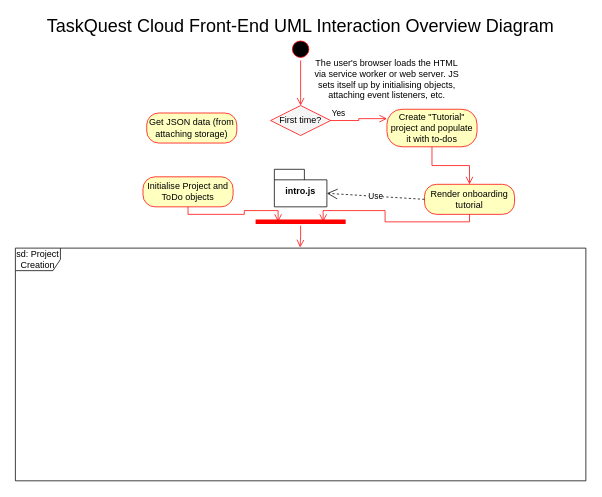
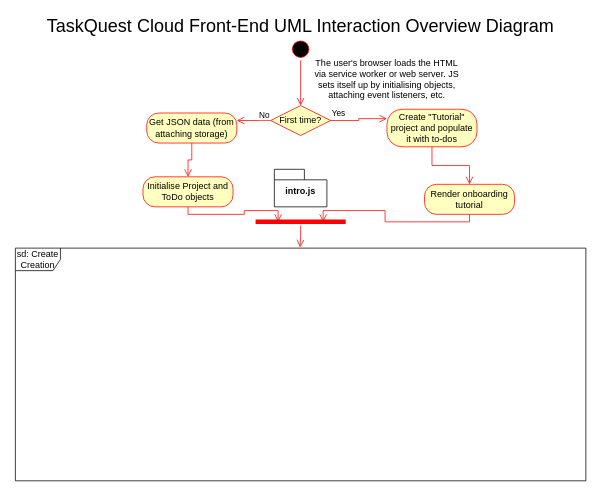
none -> (254, 120)
(300, 120) -> (300, 120)
none -> (190, 160)
(376, 196) -> none
(38, 259) -> (38, 259)
